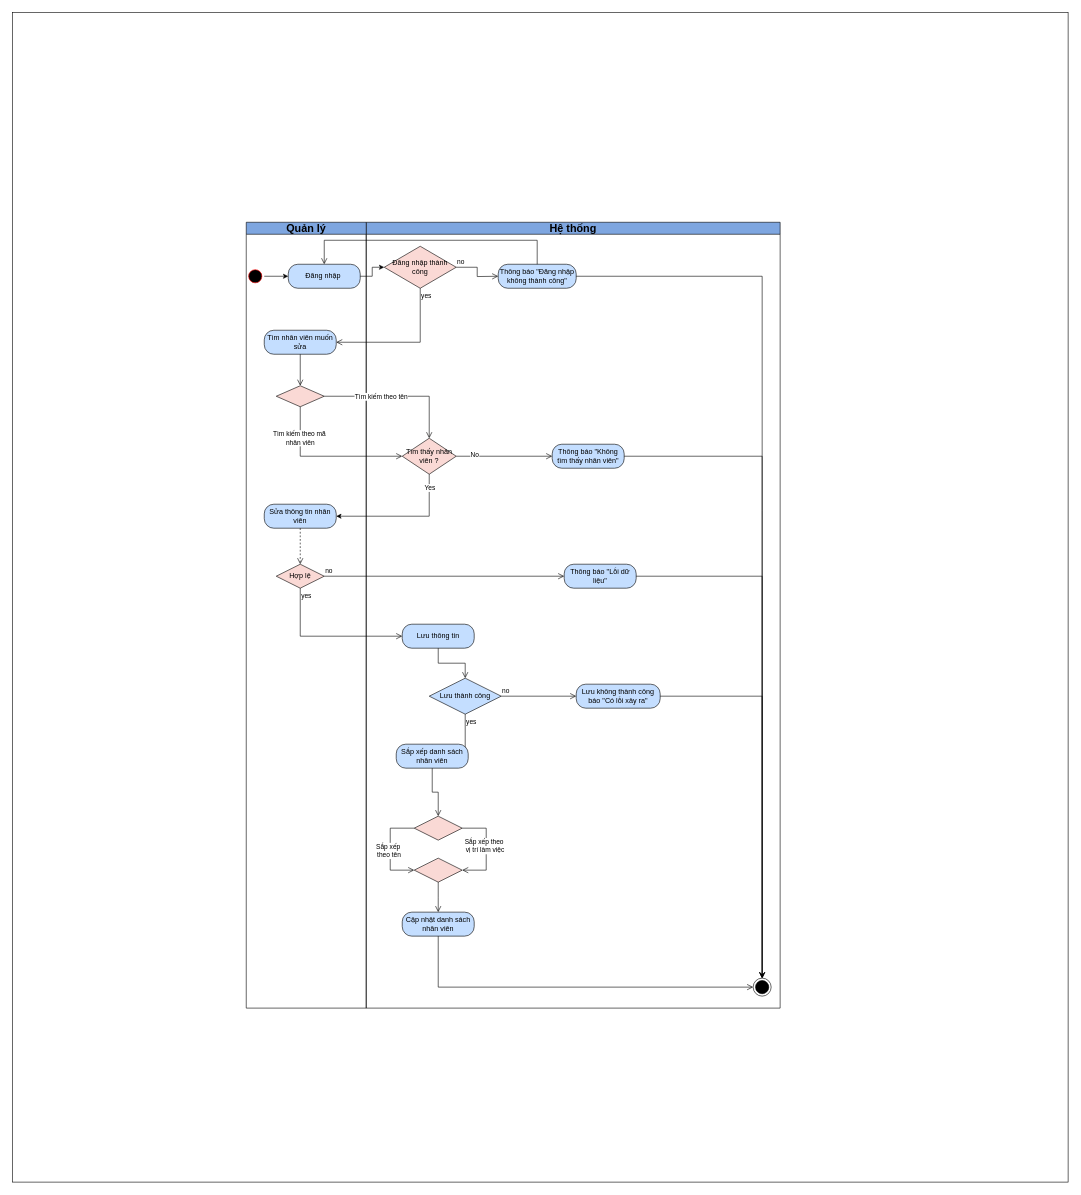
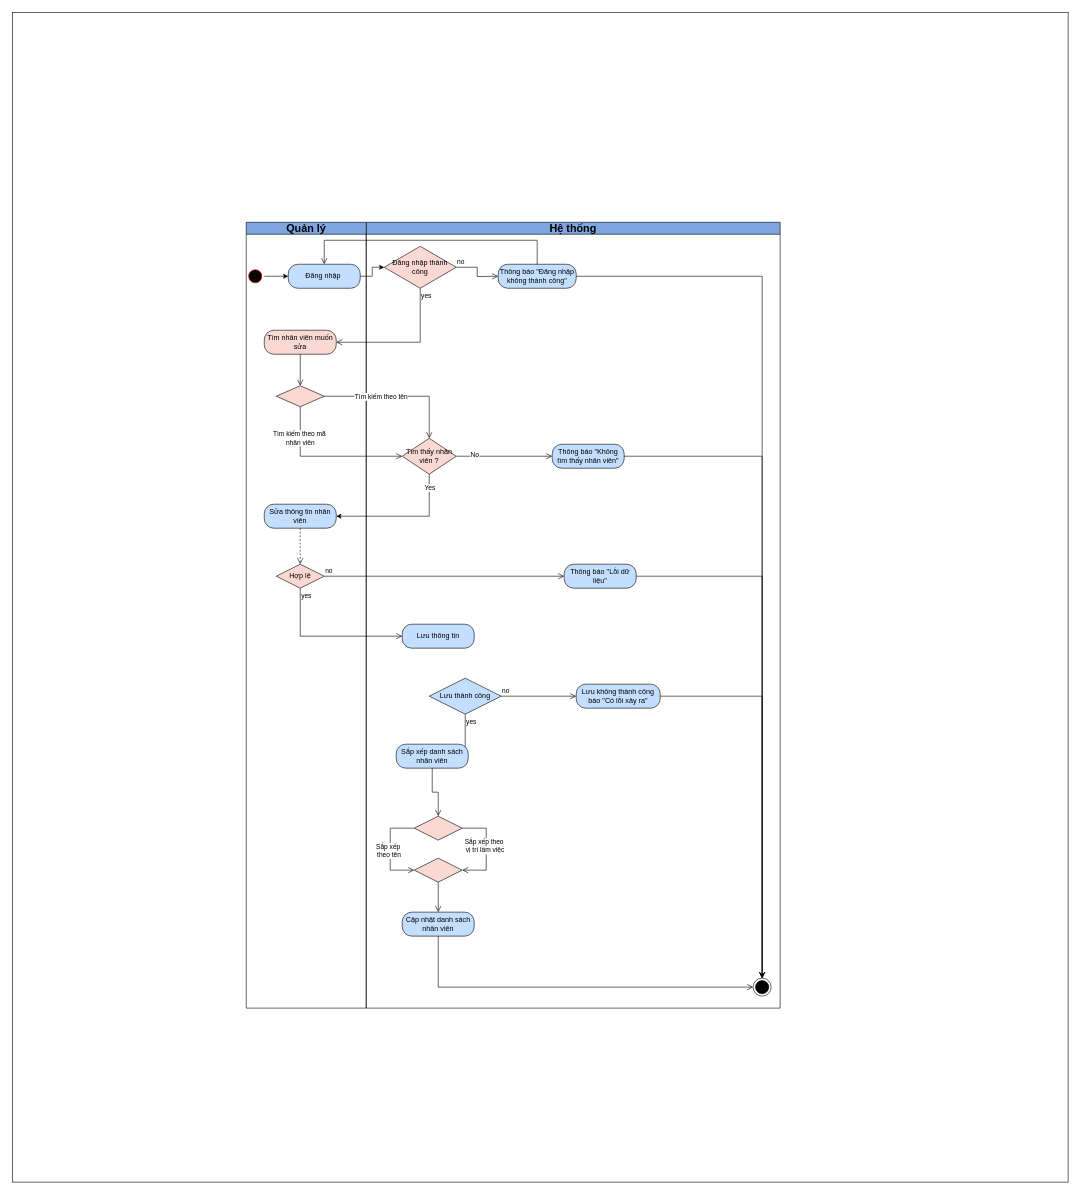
(300, 342) -> (300, 342)
(450, 663) -> none
